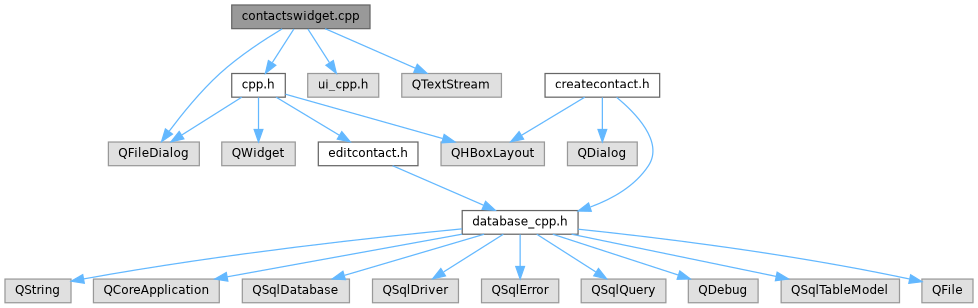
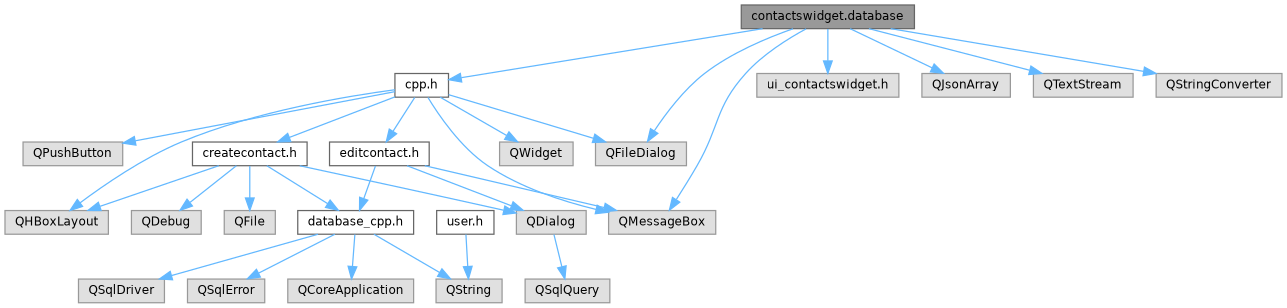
(301, 17) -> (828, 17)
(343, 85) -> (828, 85)
none -> (966, 85)
none -> (1219, 85)
none -> (342, 117)
none -> (73, 154)
none -> (459, 186)
none -> (465, 222)
none -> (662, 222)
(745, 250) -> (250, 182)
(566, 253) -> (558, 251)
(615, 255) -> (213, 184)
(296, 291) -> none
(840, 291) -> none
